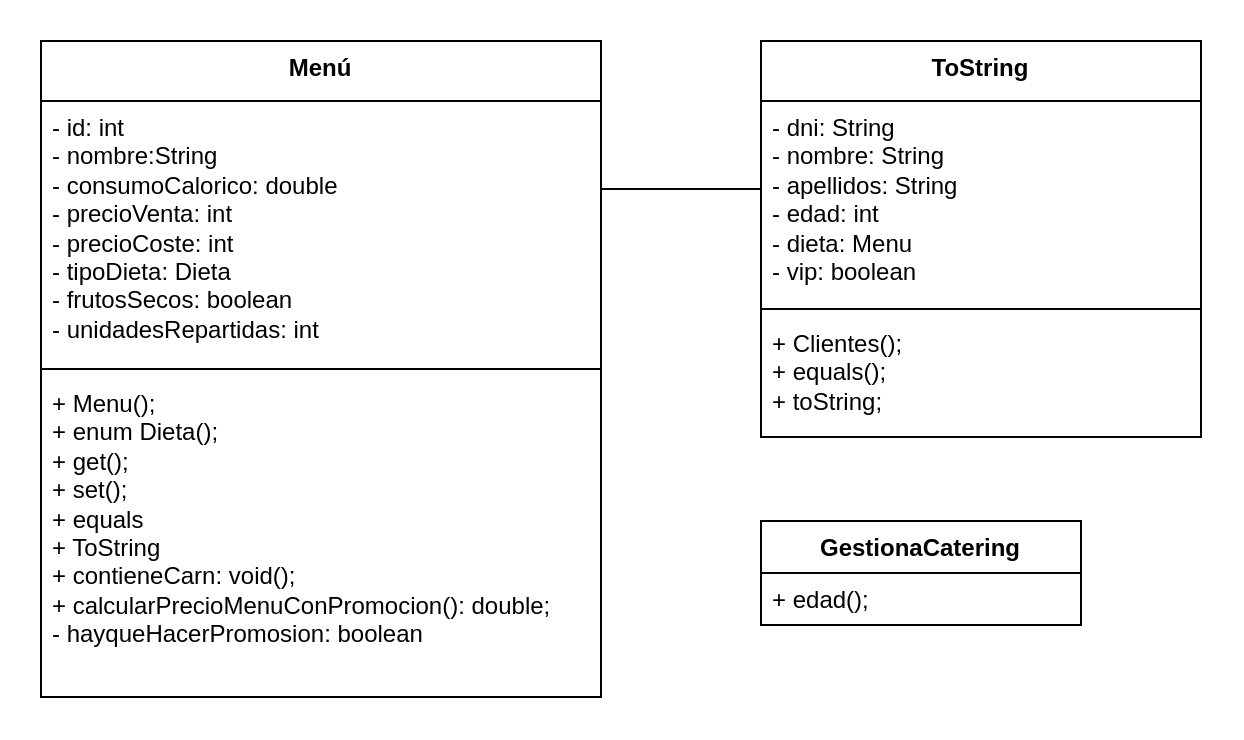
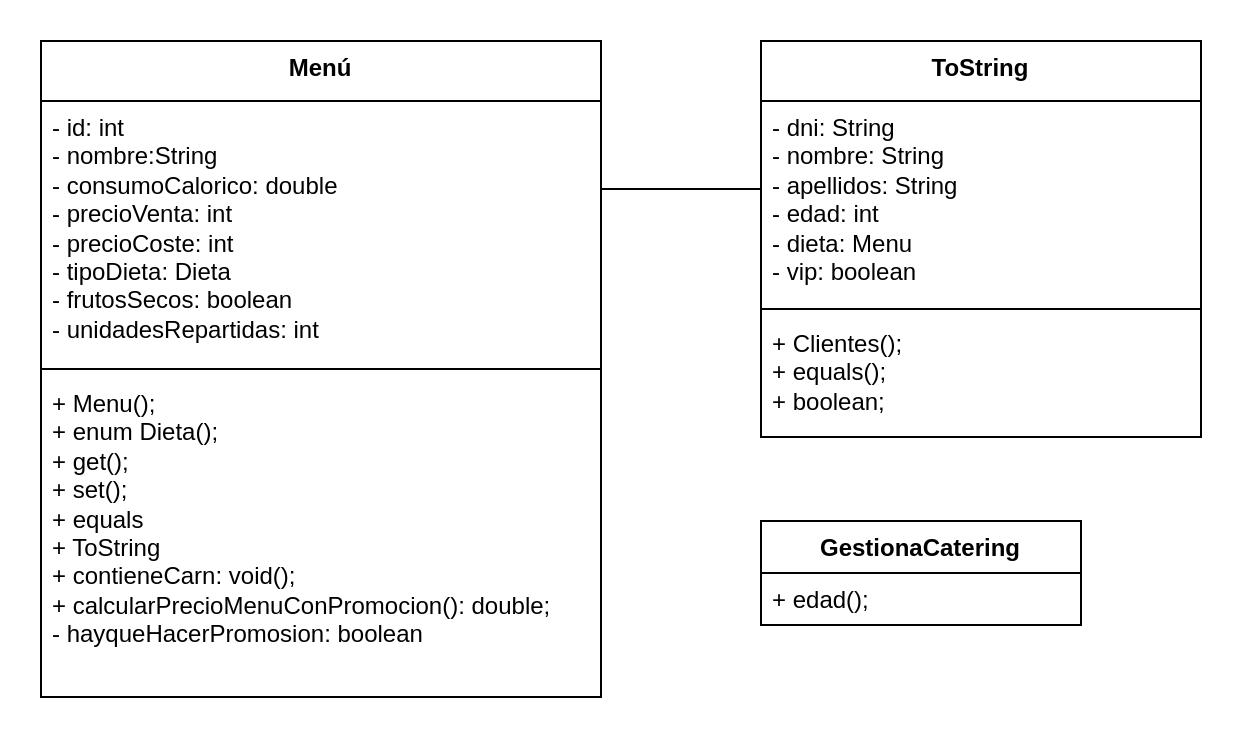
(848, 374) -> (848, 374)
